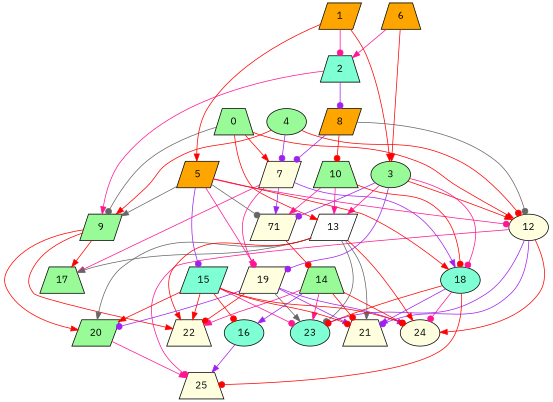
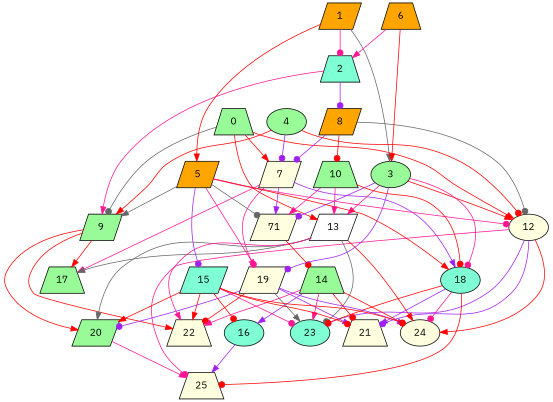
(378, 89) -> (378, 89)
(215, 243) -> (215, 243)
(363, 274) -> none
